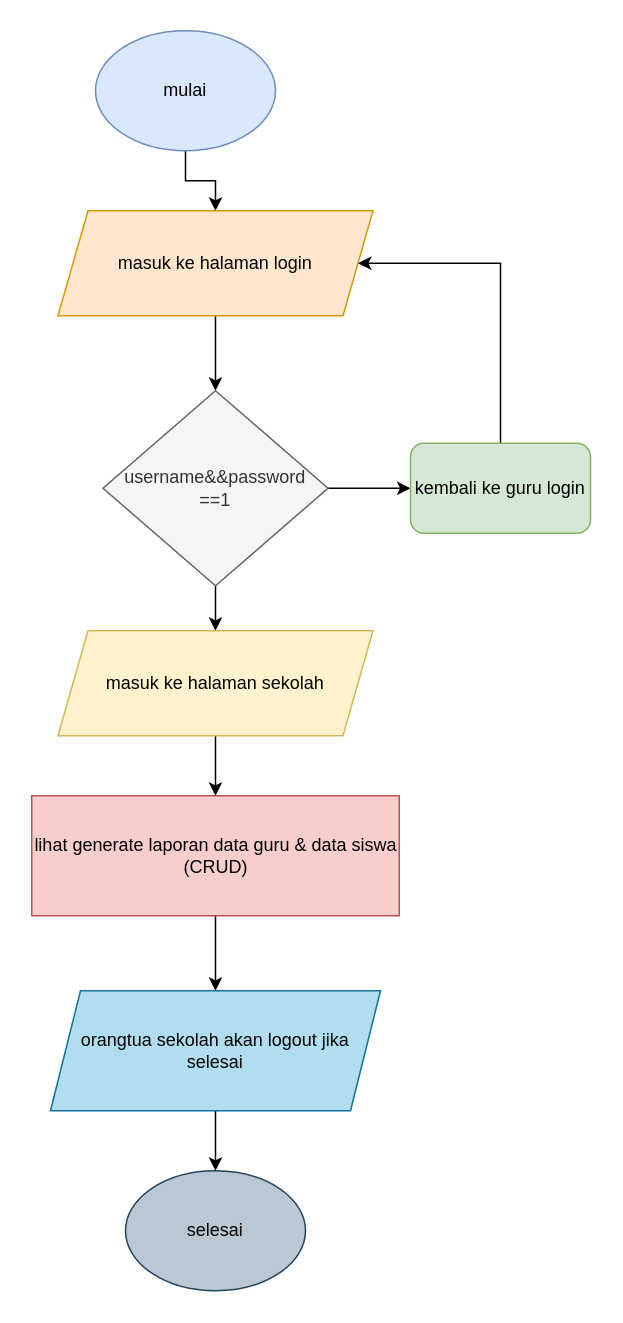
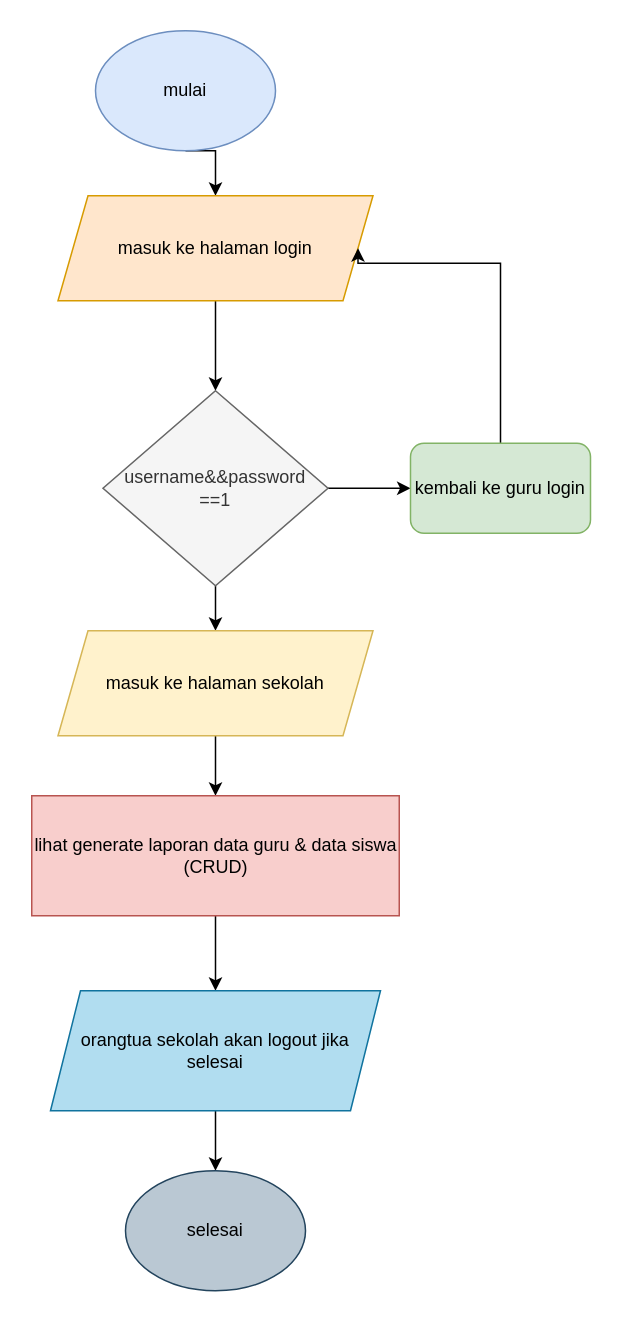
(215, 263) -> (215, 248)
